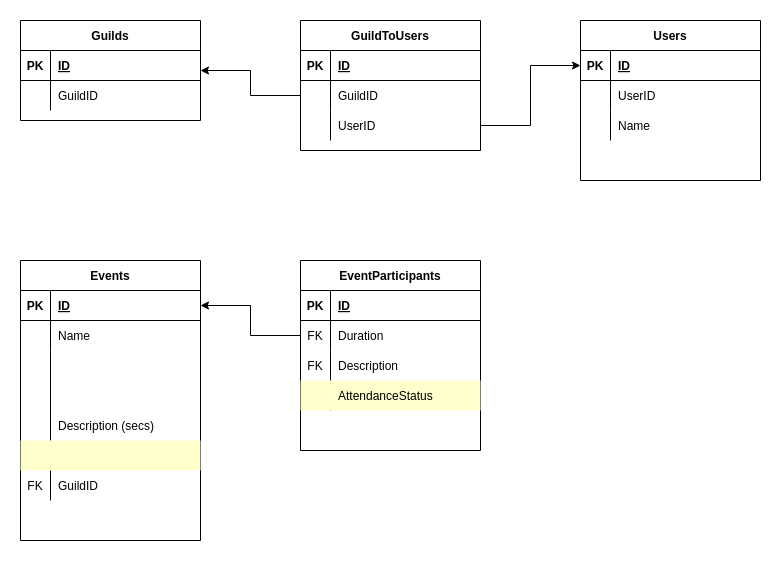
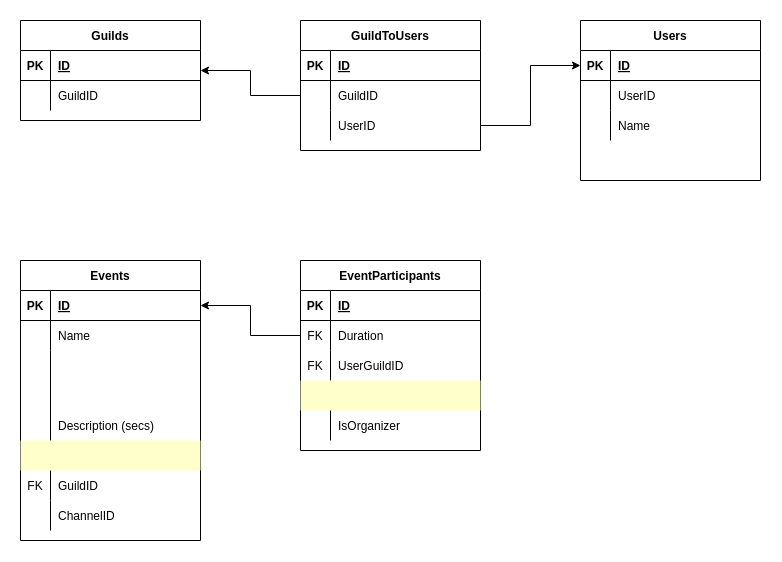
(372, 366) -> (372, 366)
(406, 396) -> none
none -> (406, 426)
none -> (126, 516)
